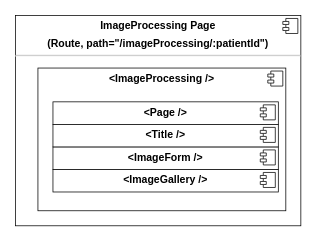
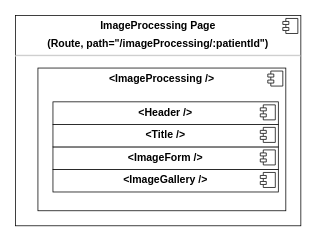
(75, 102) -> (81, 102)
